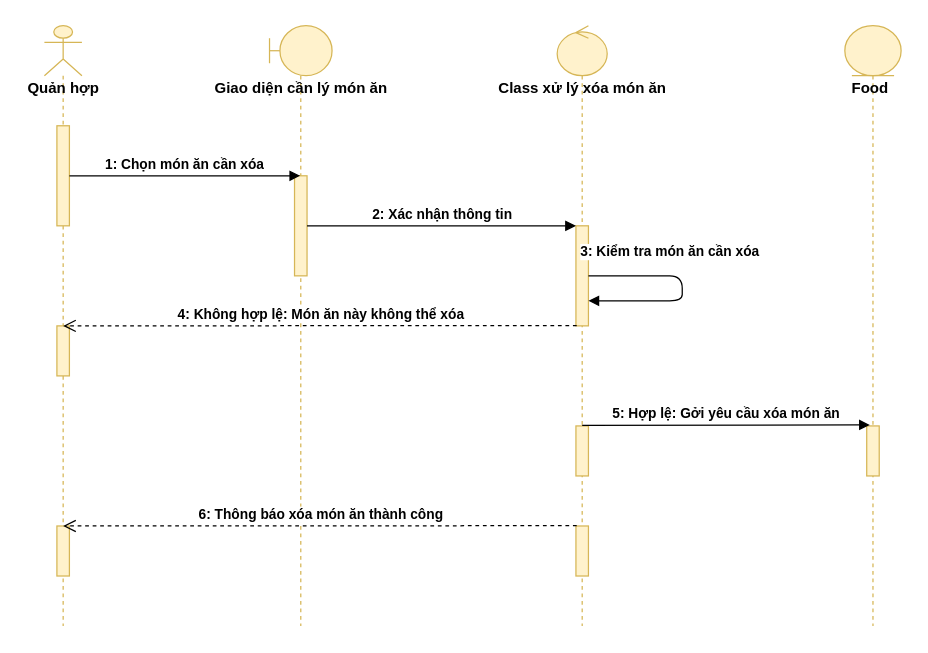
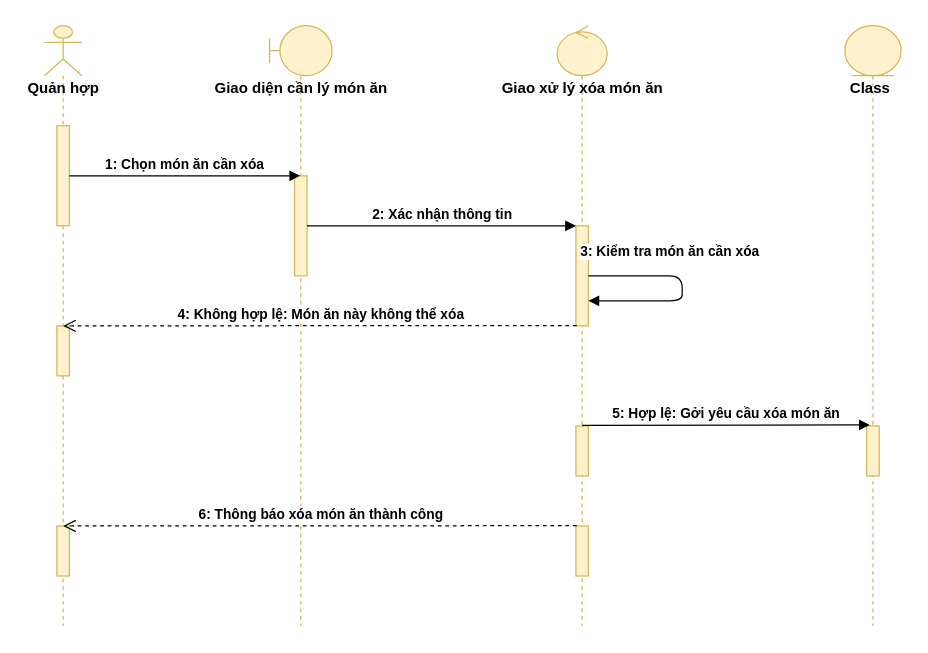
(583, 88) -> (583, 88)
(870, 88) -> (870, 88)
